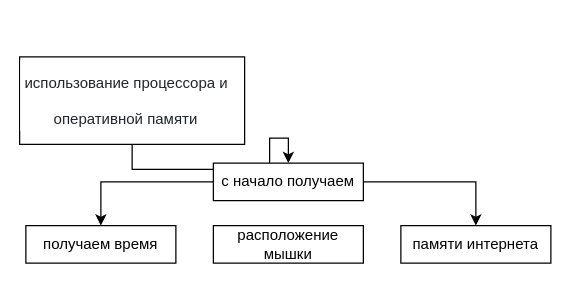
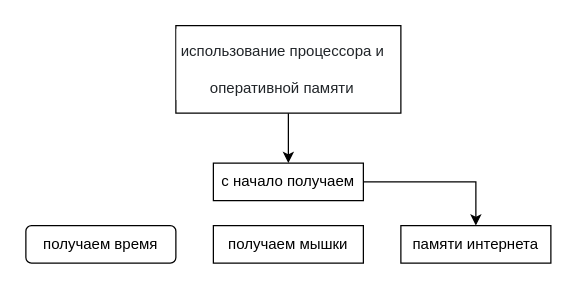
(132, 101) -> (288, 69)
(140, 182) -> none
(101, 244) -> (101, 244)
(288, 244) -> (288, 244)
